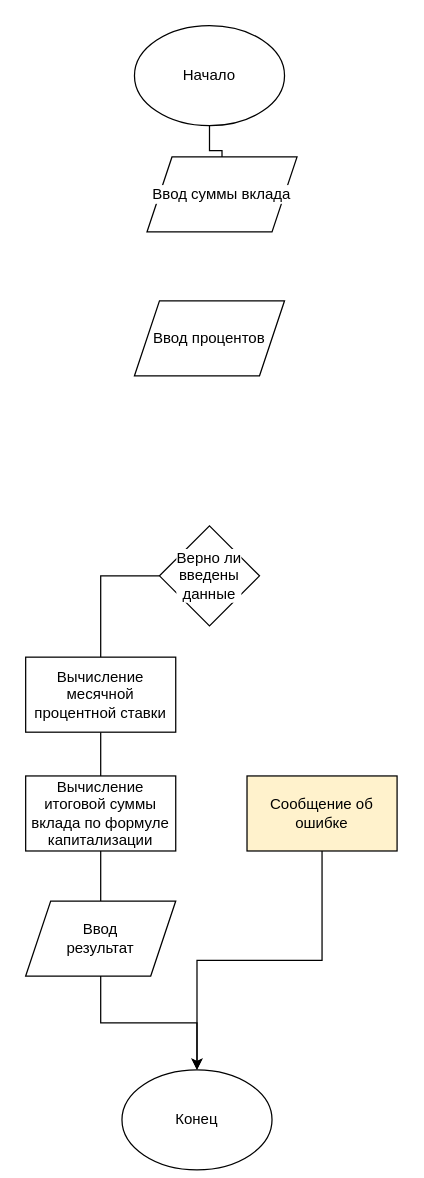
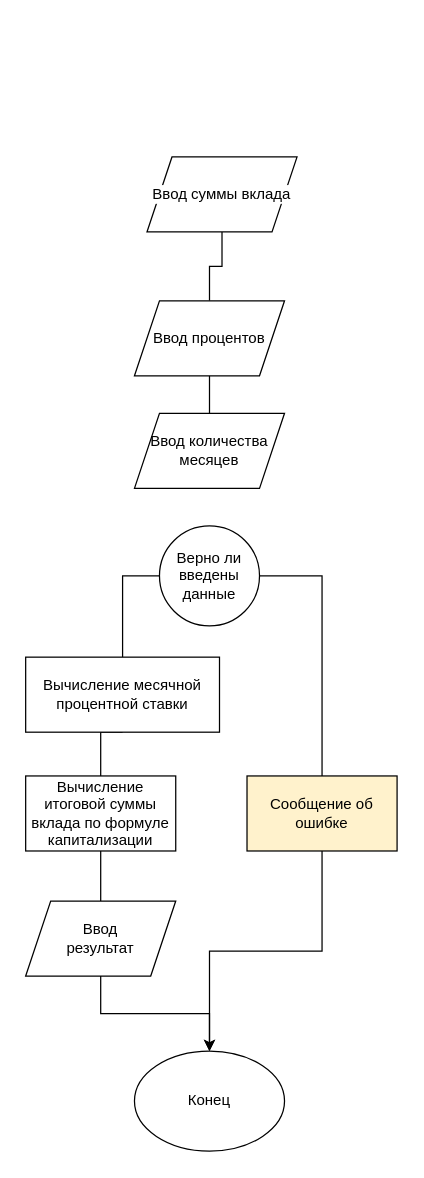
(209, 76) -> none
(209, 147) -> none
none -> (216, 266)
none -> (209, 394)
none -> (209, 451)
(209, 576) -> (209, 576)
none -> (322, 645)
(101, 694) -> (123, 694)
(197, 1119) -> (209, 1101)
